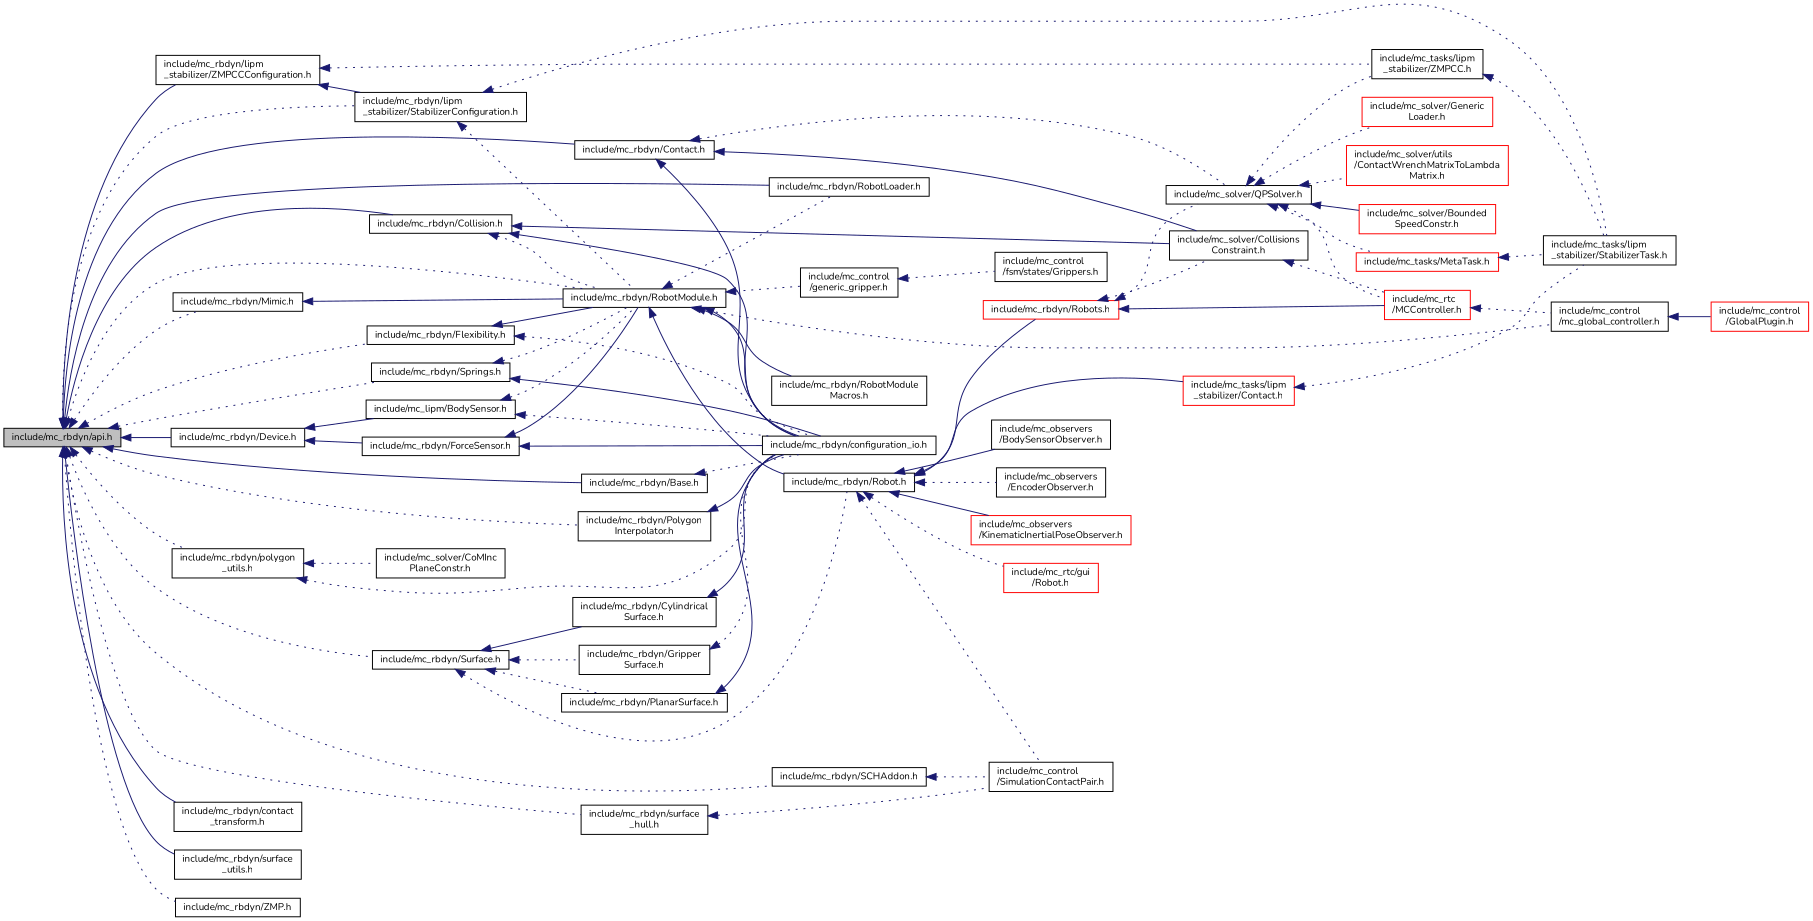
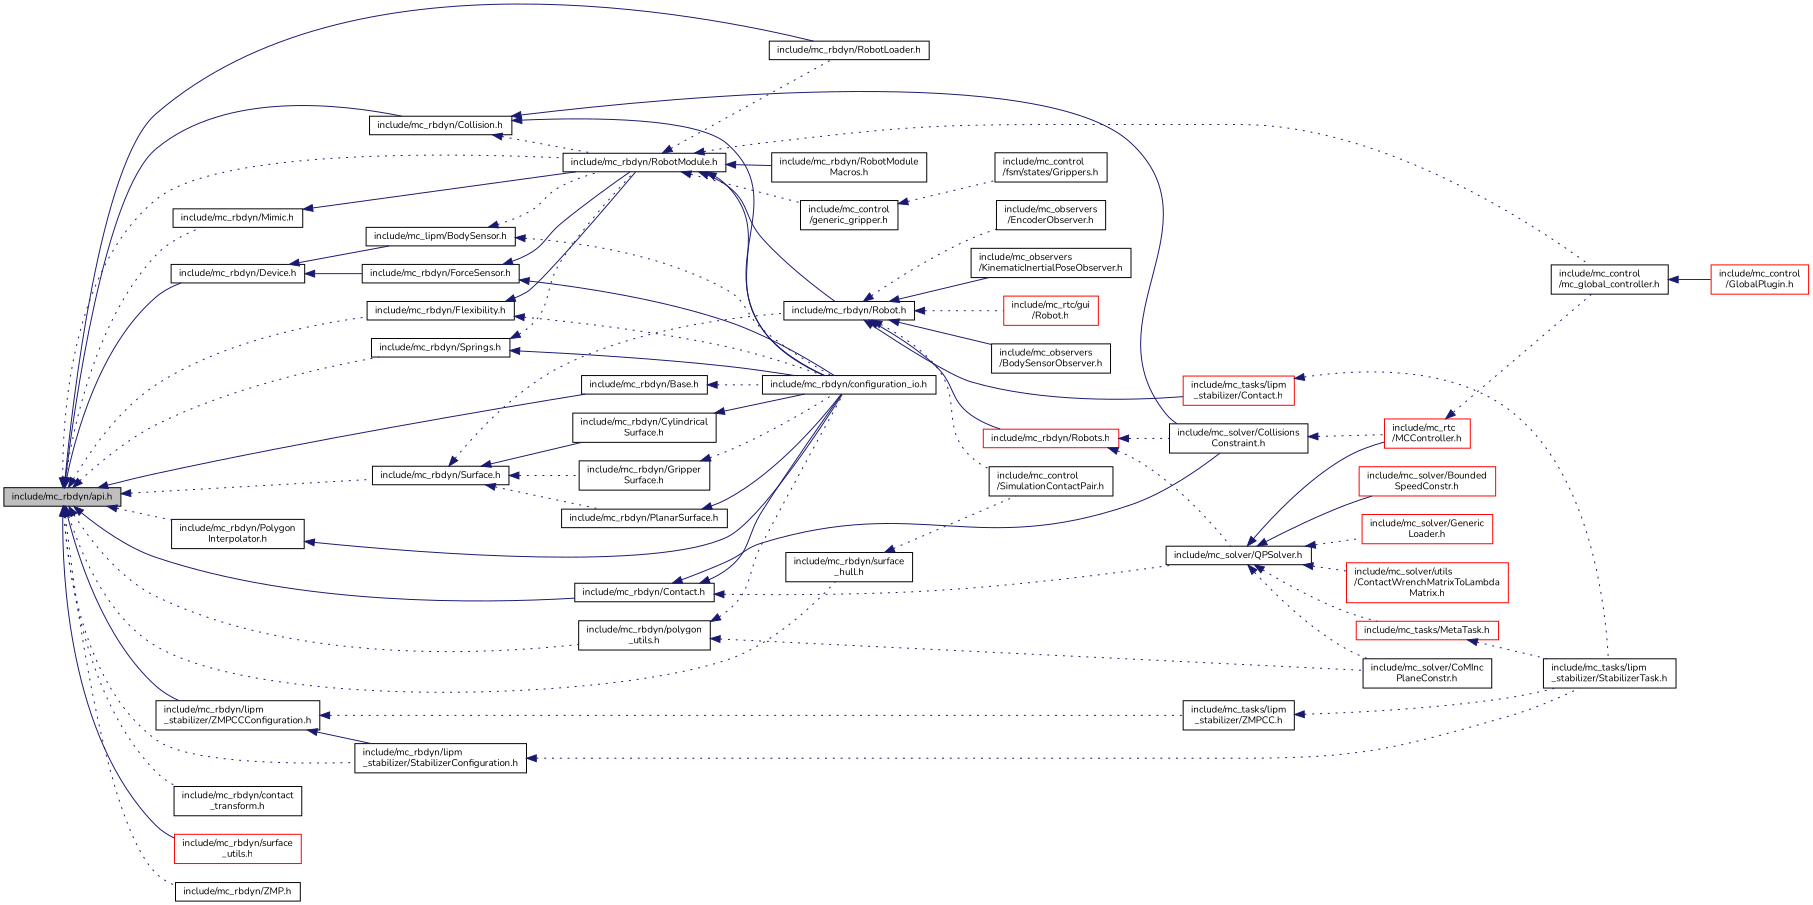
(1305, 119) -> (1307, 622)
(549, 209) -> none
(1331, 258) -> (1312, 481)
(1257, 307) -> none
(1051, 530) -> (1051, 263)
(117, 730) -> (99, 678)
(849, 777) -> none
(238, 865) -> (238, 849)
